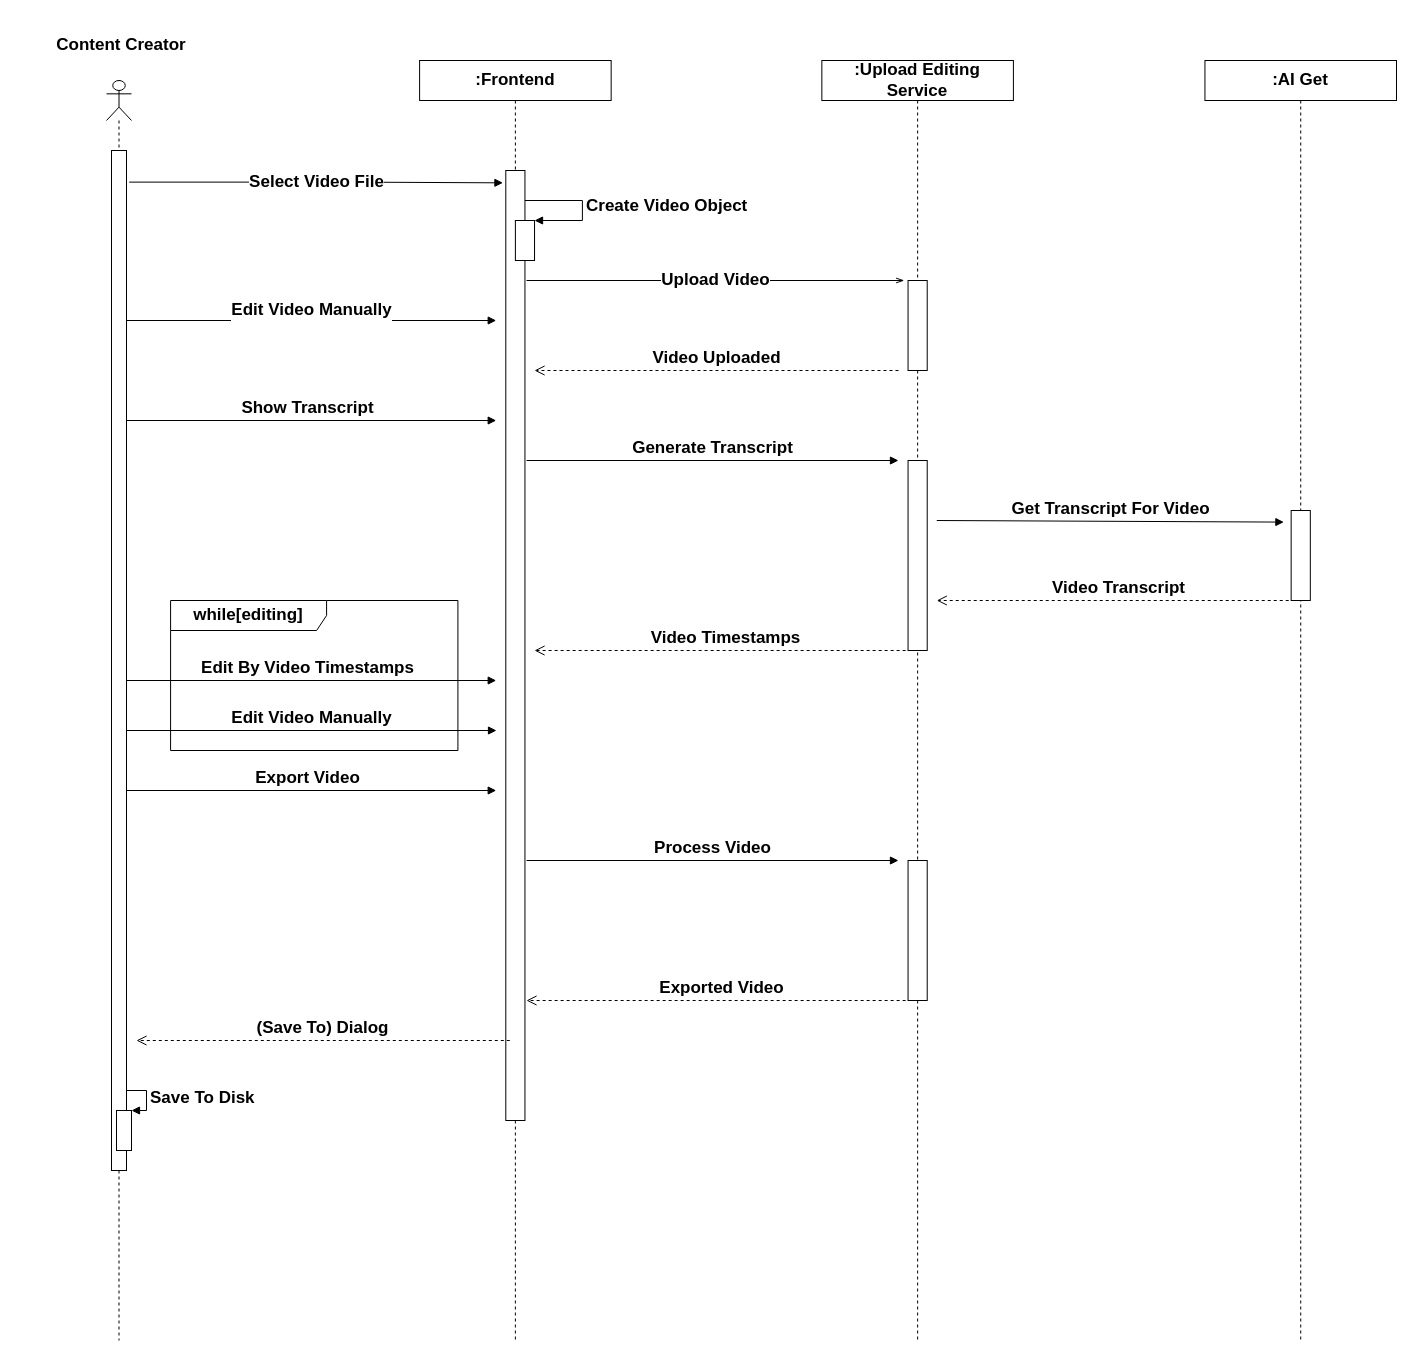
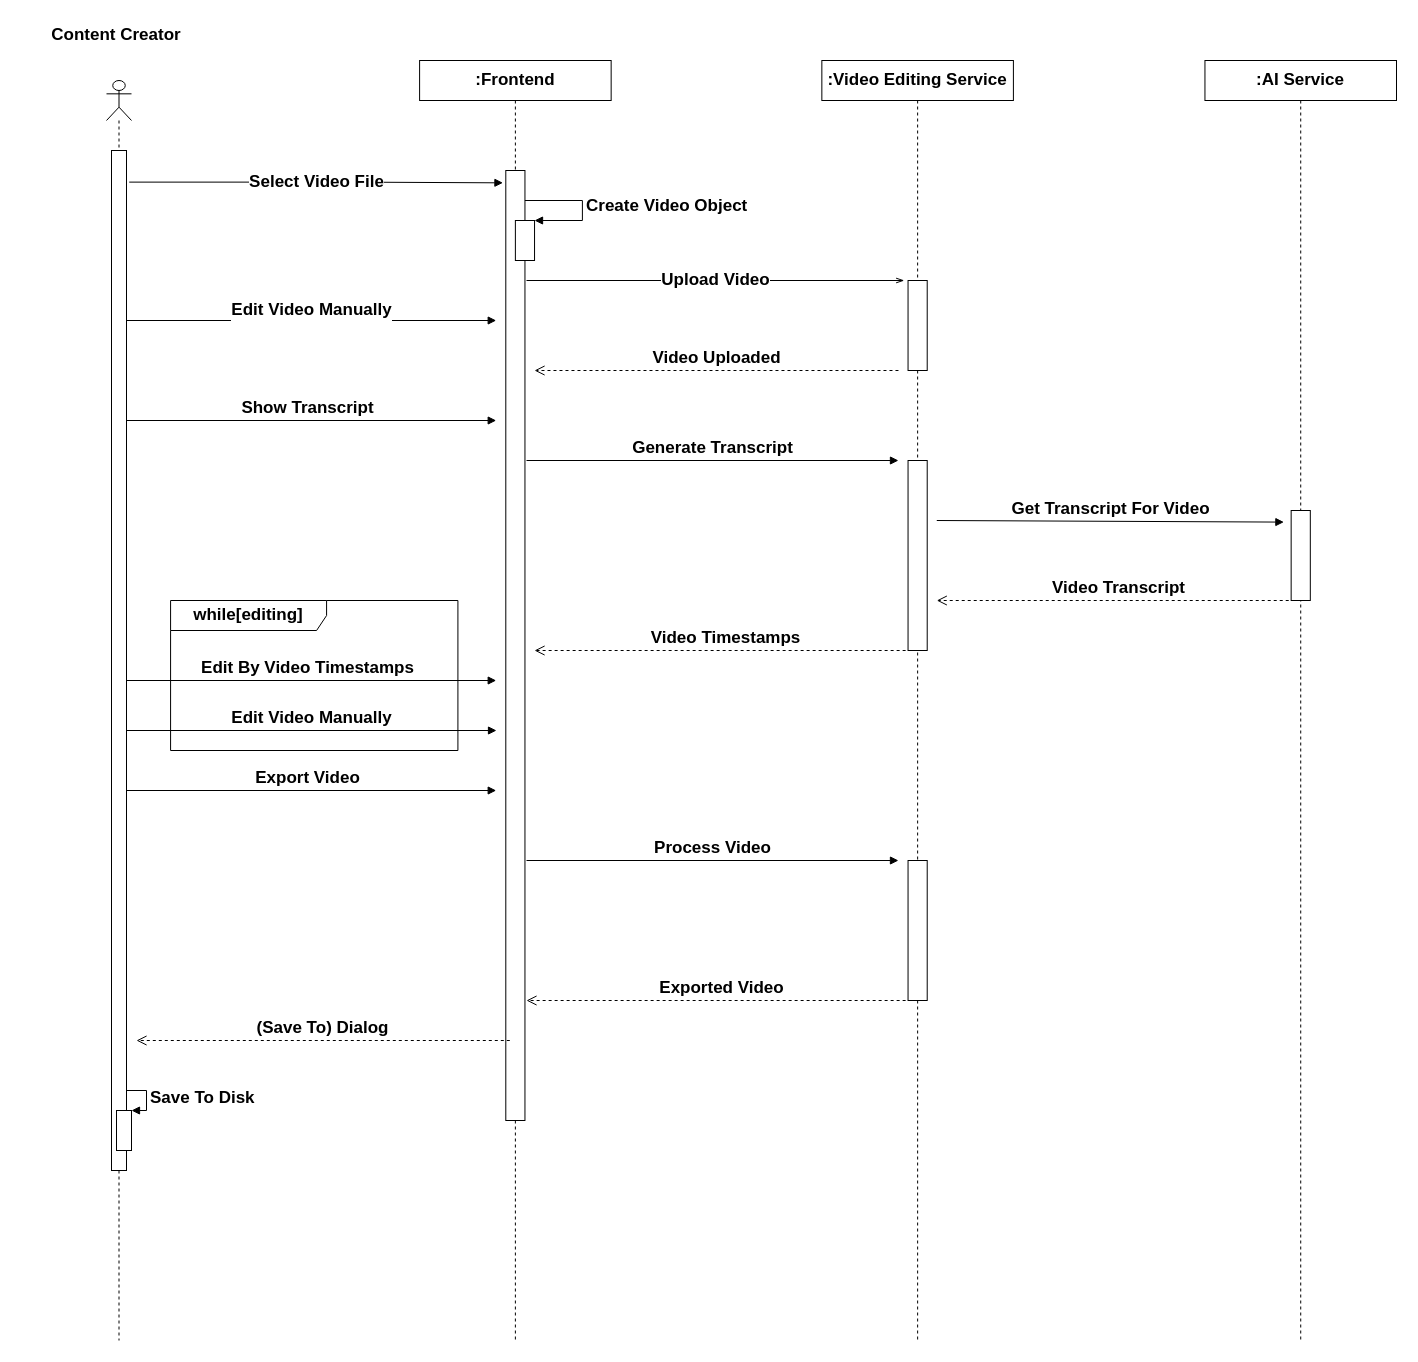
(122, 46) -> (117, 36)
(918, 81) -> (918, 81)
(1301, 81) -> (1301, 81)
